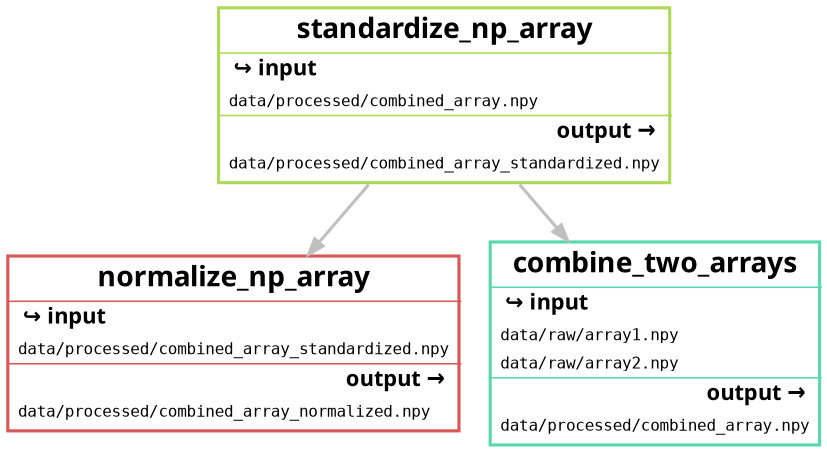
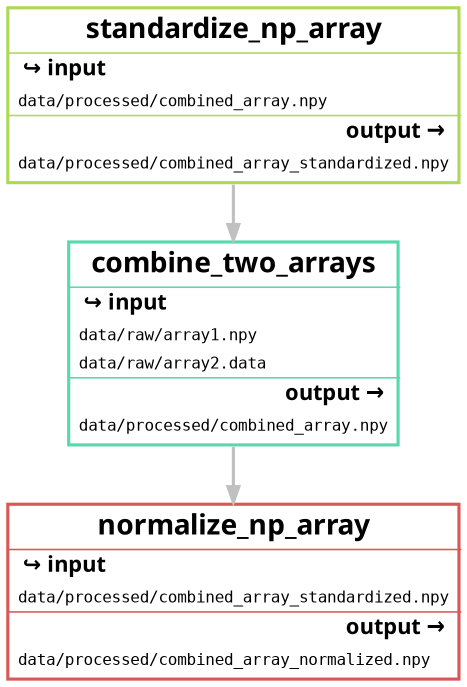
(344, 213) -> (233, 467)
(590, 364) -> (173, 364)
